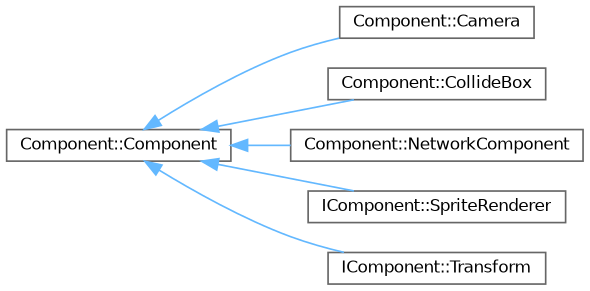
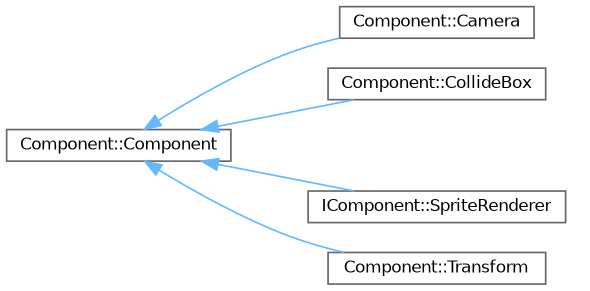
(437, 145) -> none
(437, 268) -> (437, 268)
